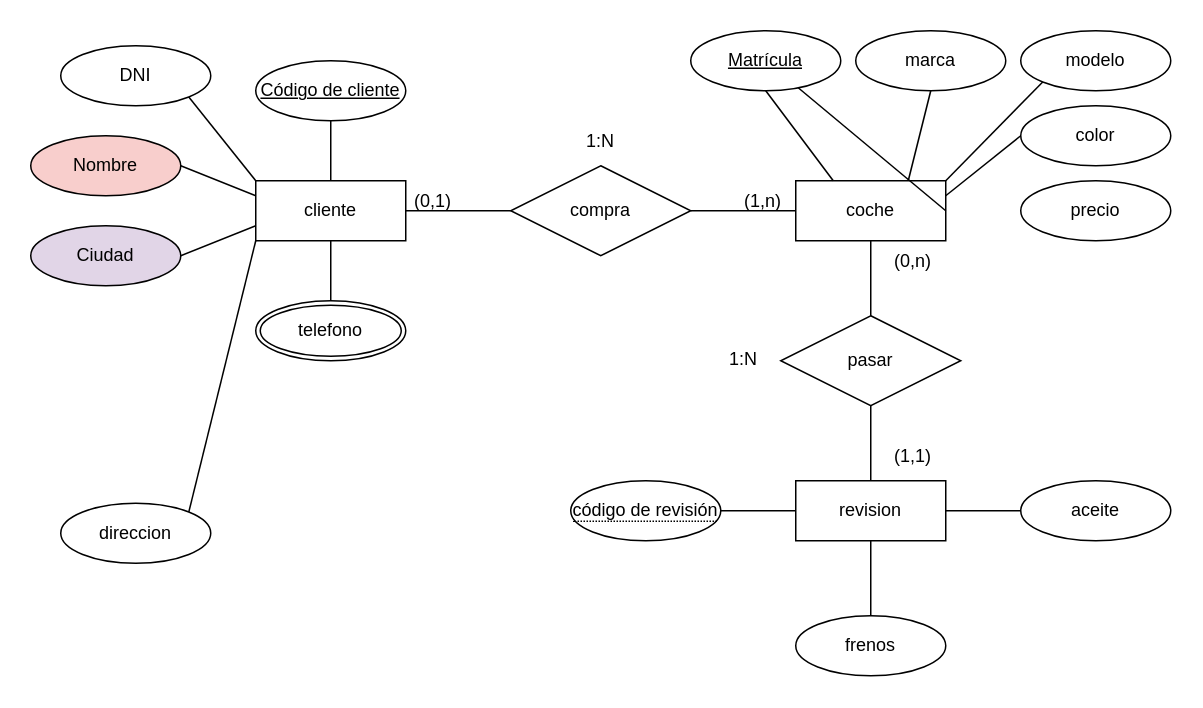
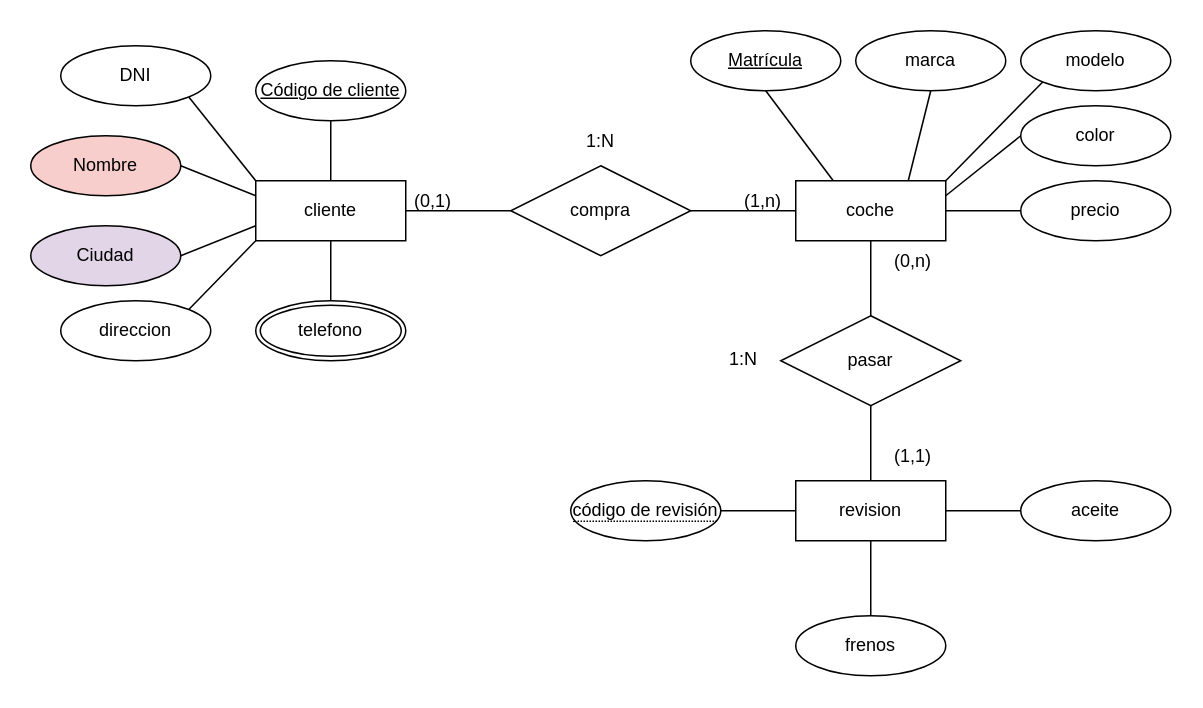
(872, 149) -> (983, 211)
(136, 533) -> (136, 331)
